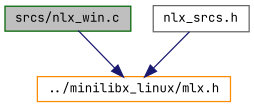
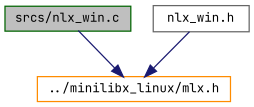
(201, 19) -> (201, 19)
